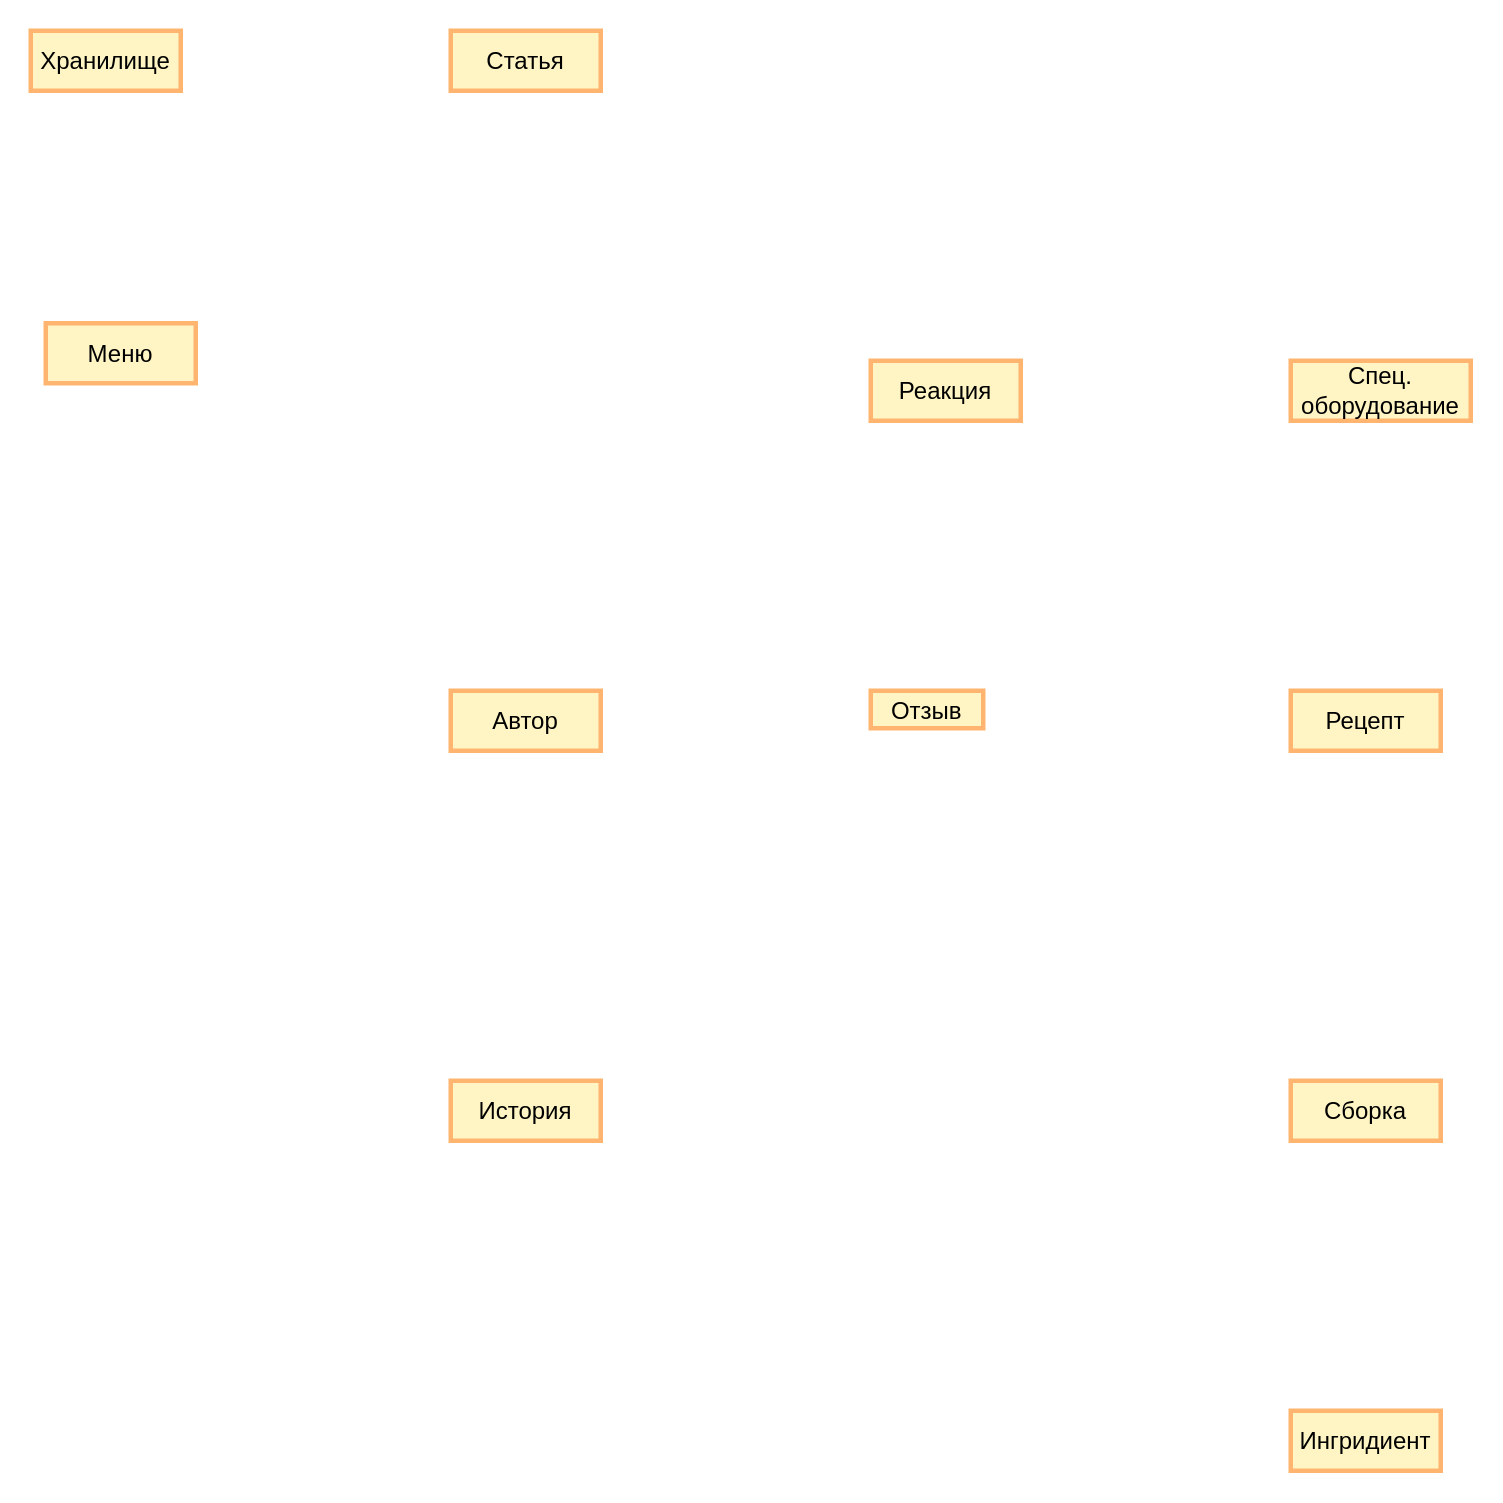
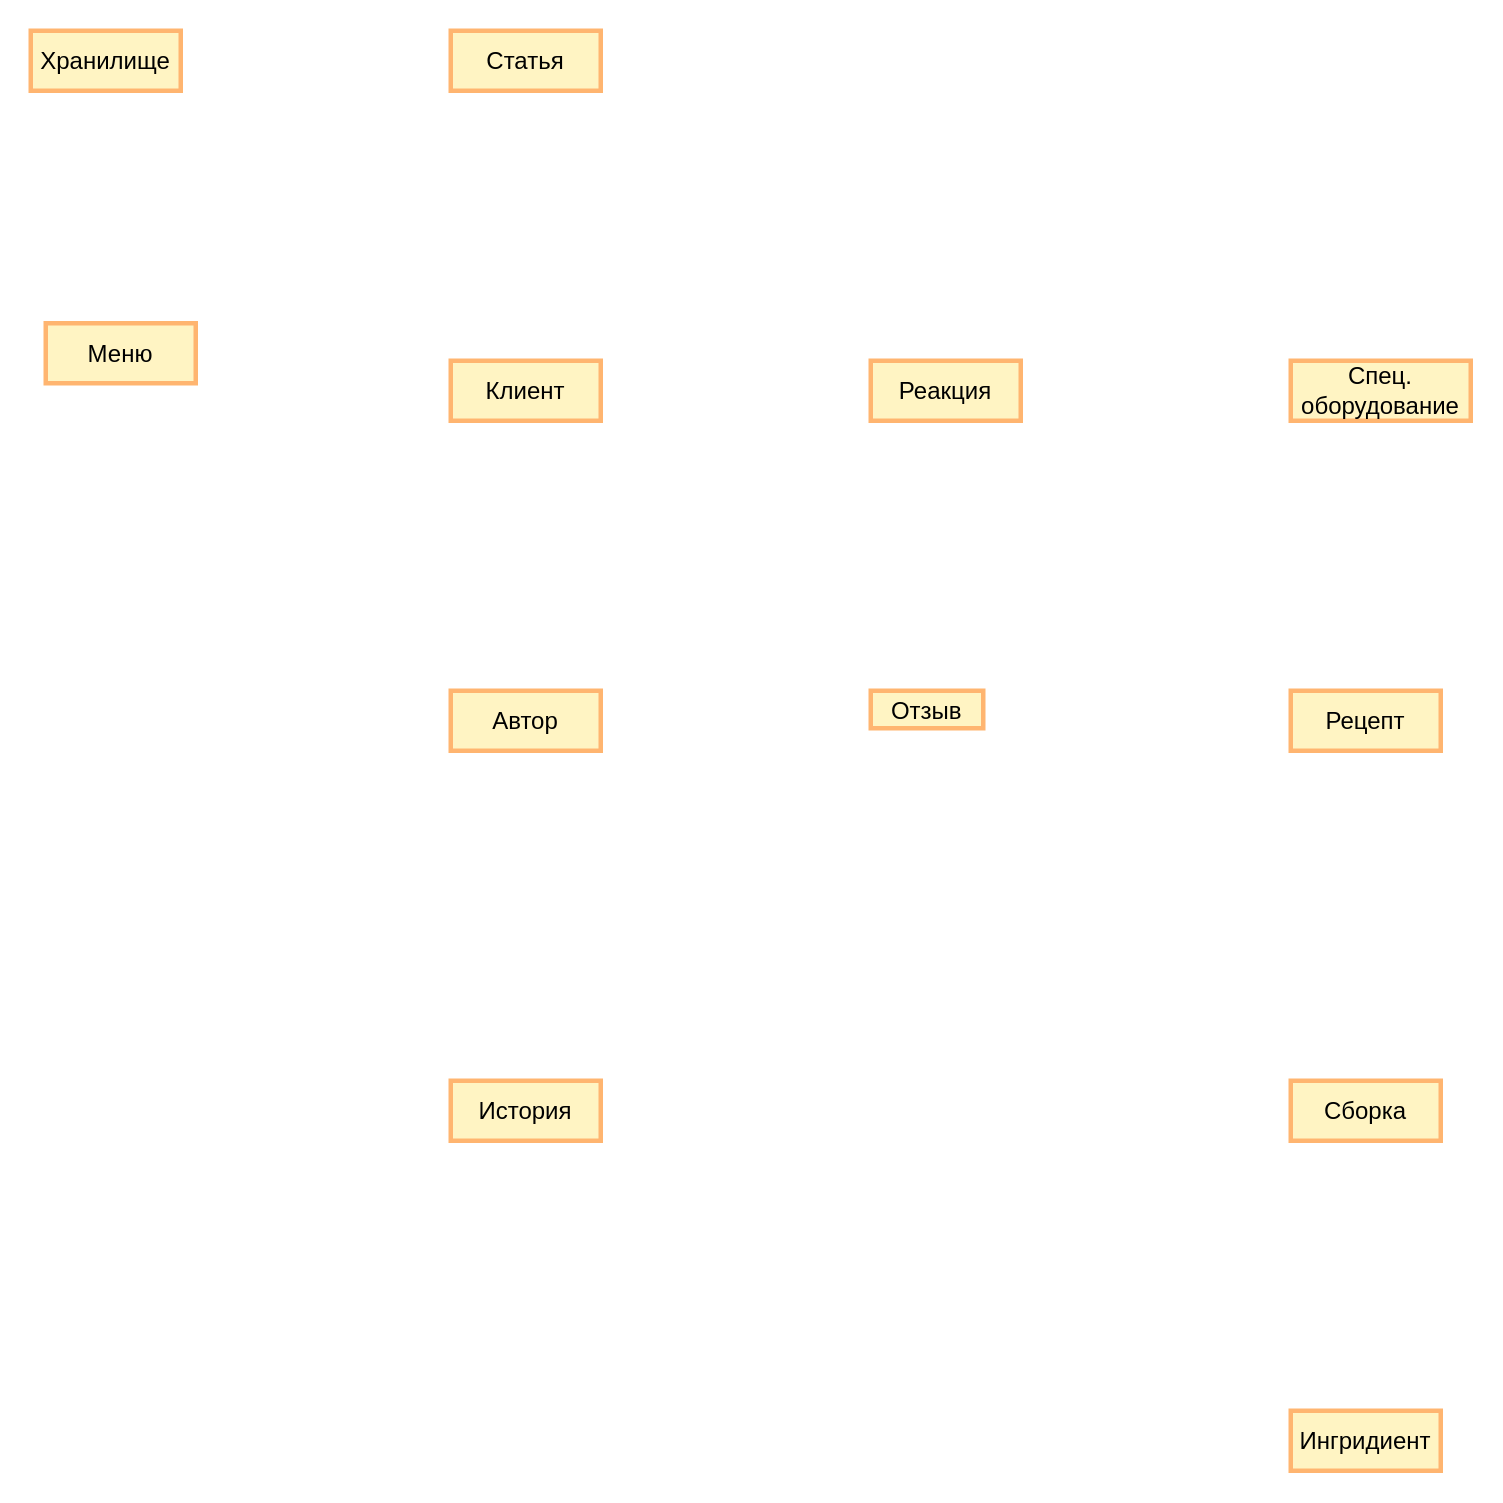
none -> (526, 391)
